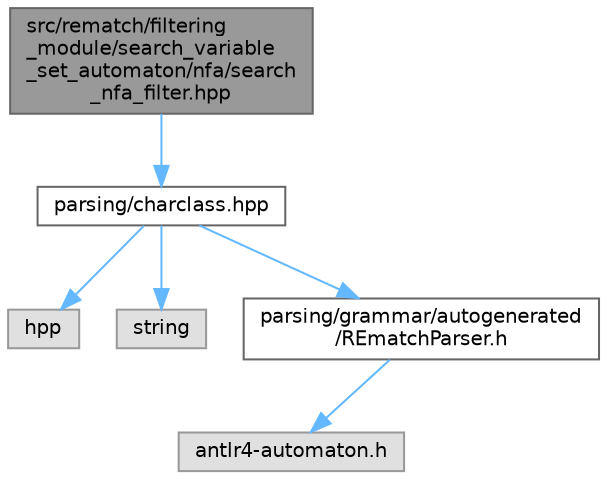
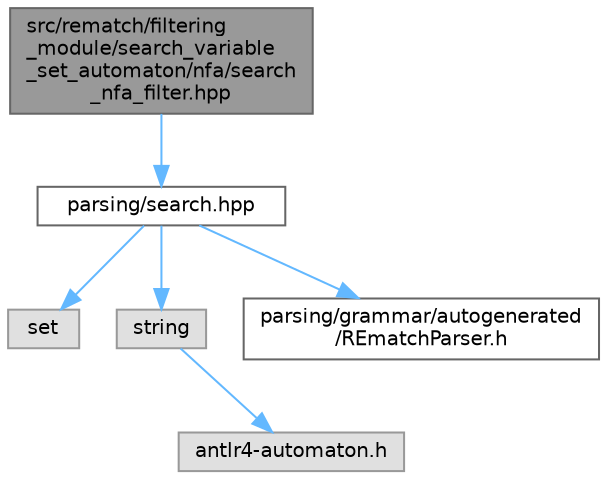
(161, 206) -> (161, 206)
(44, 329) -> (44, 329)
(358, 389) -> (219, 383)
